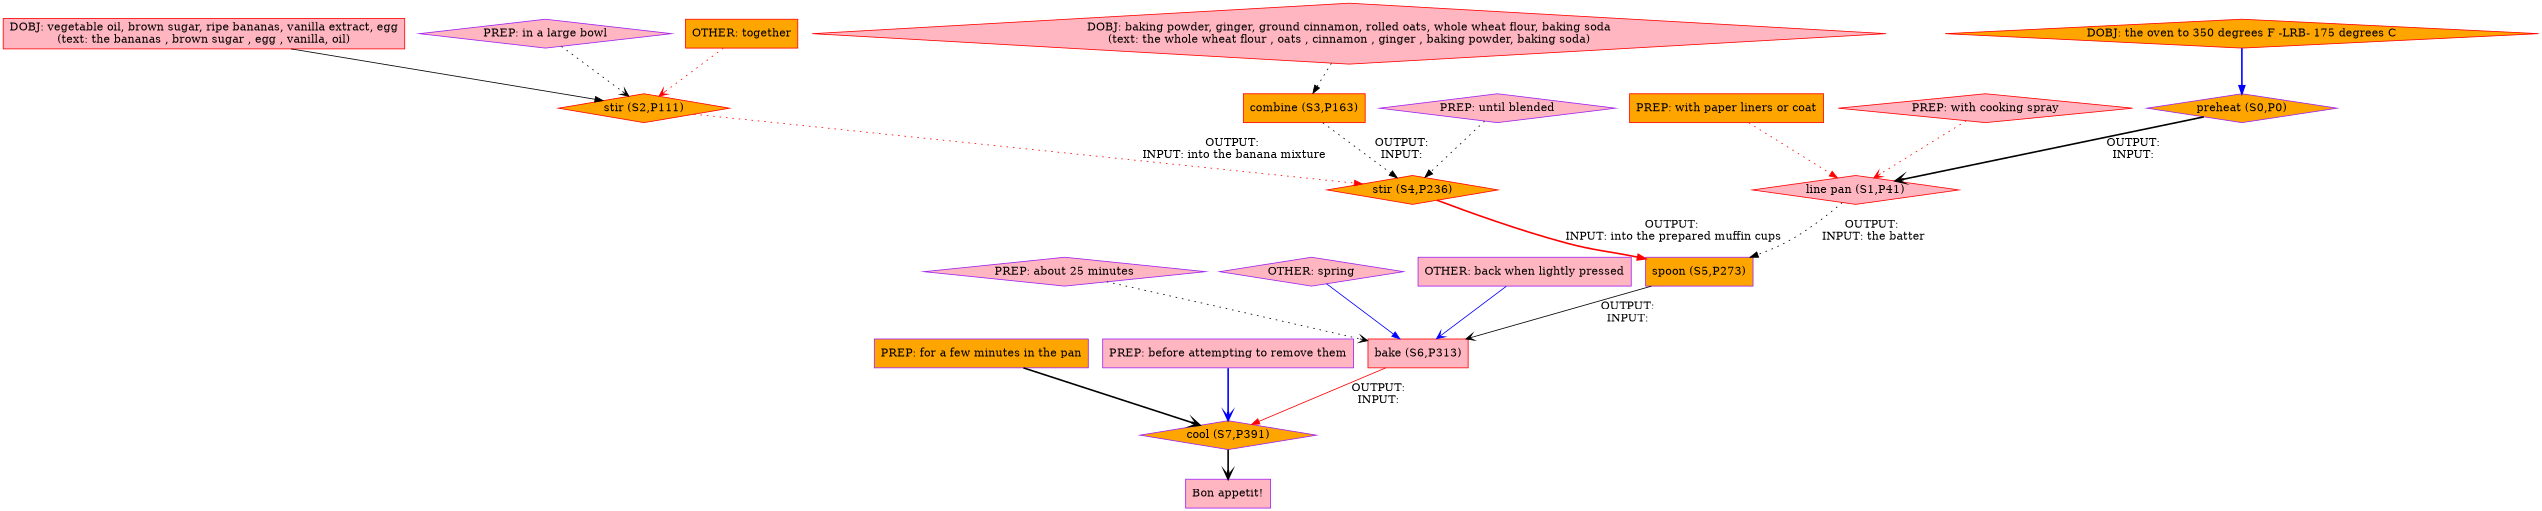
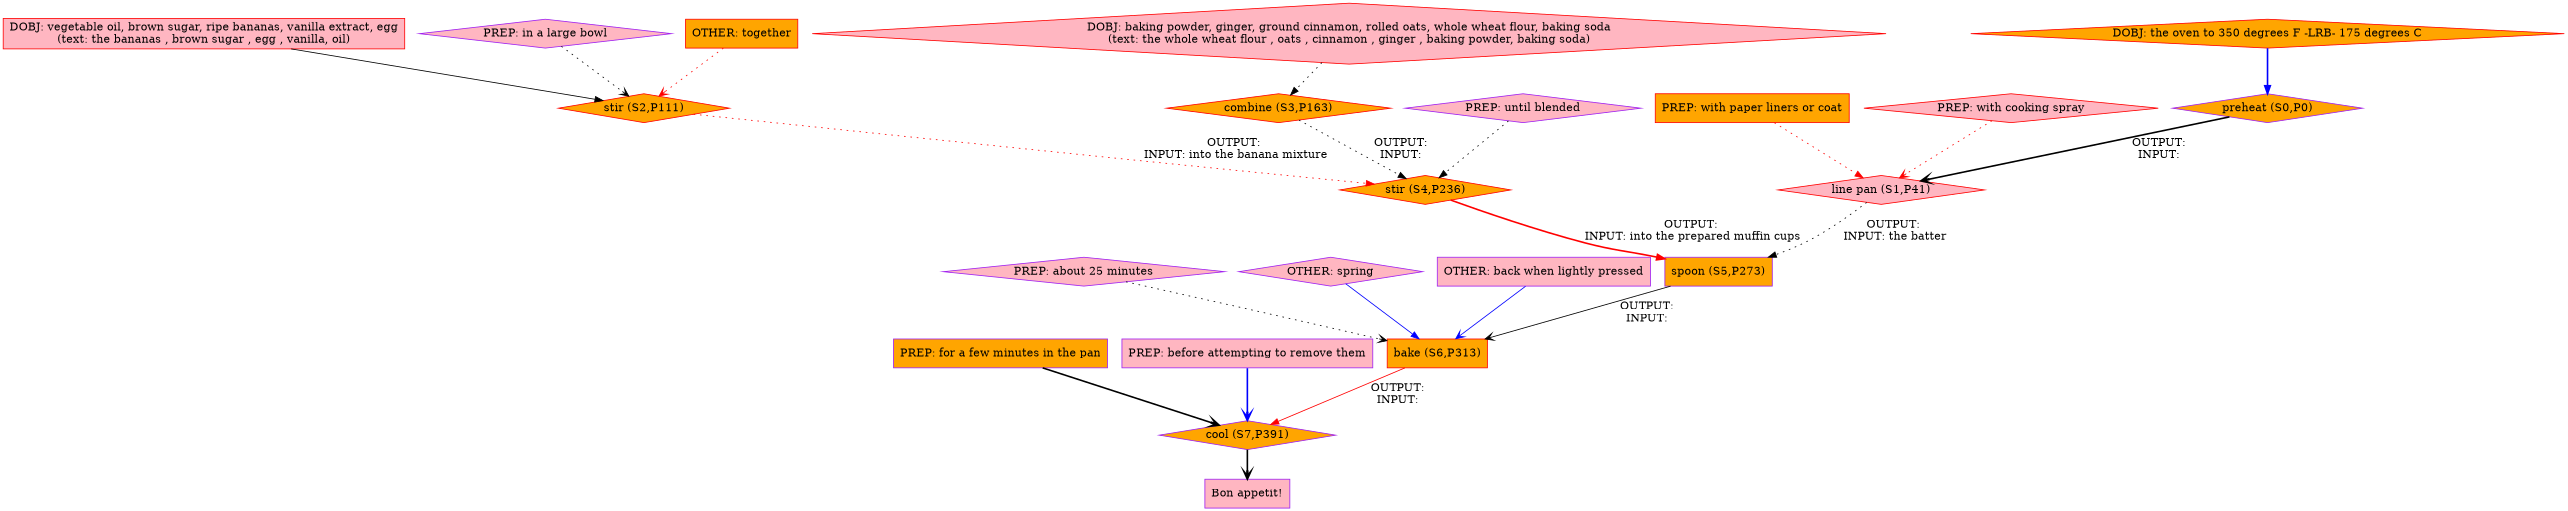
(1304, 108) -> (1279, 108)
(1418, 353) -> (1437, 353)
